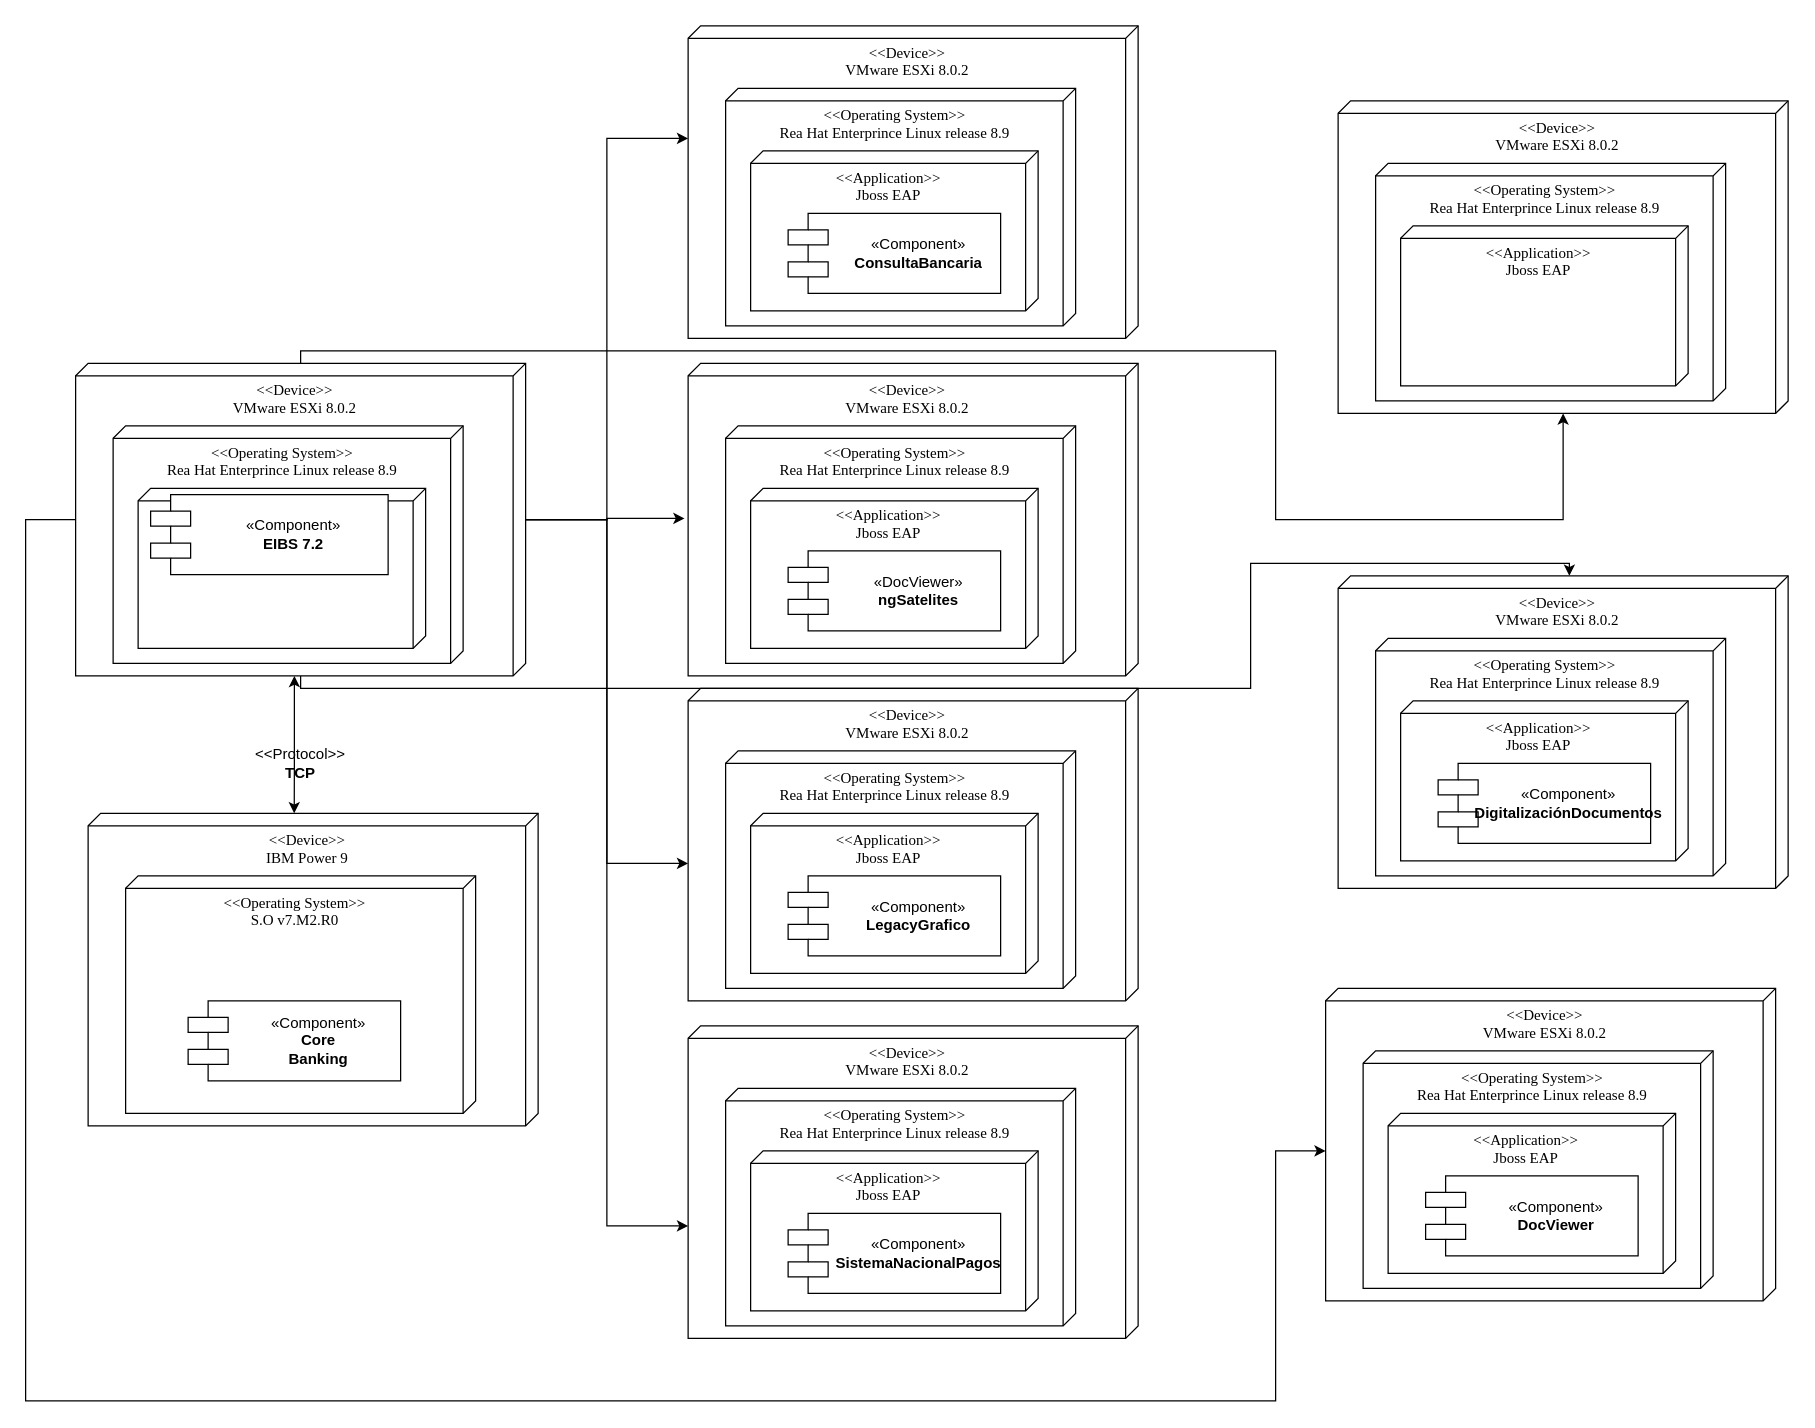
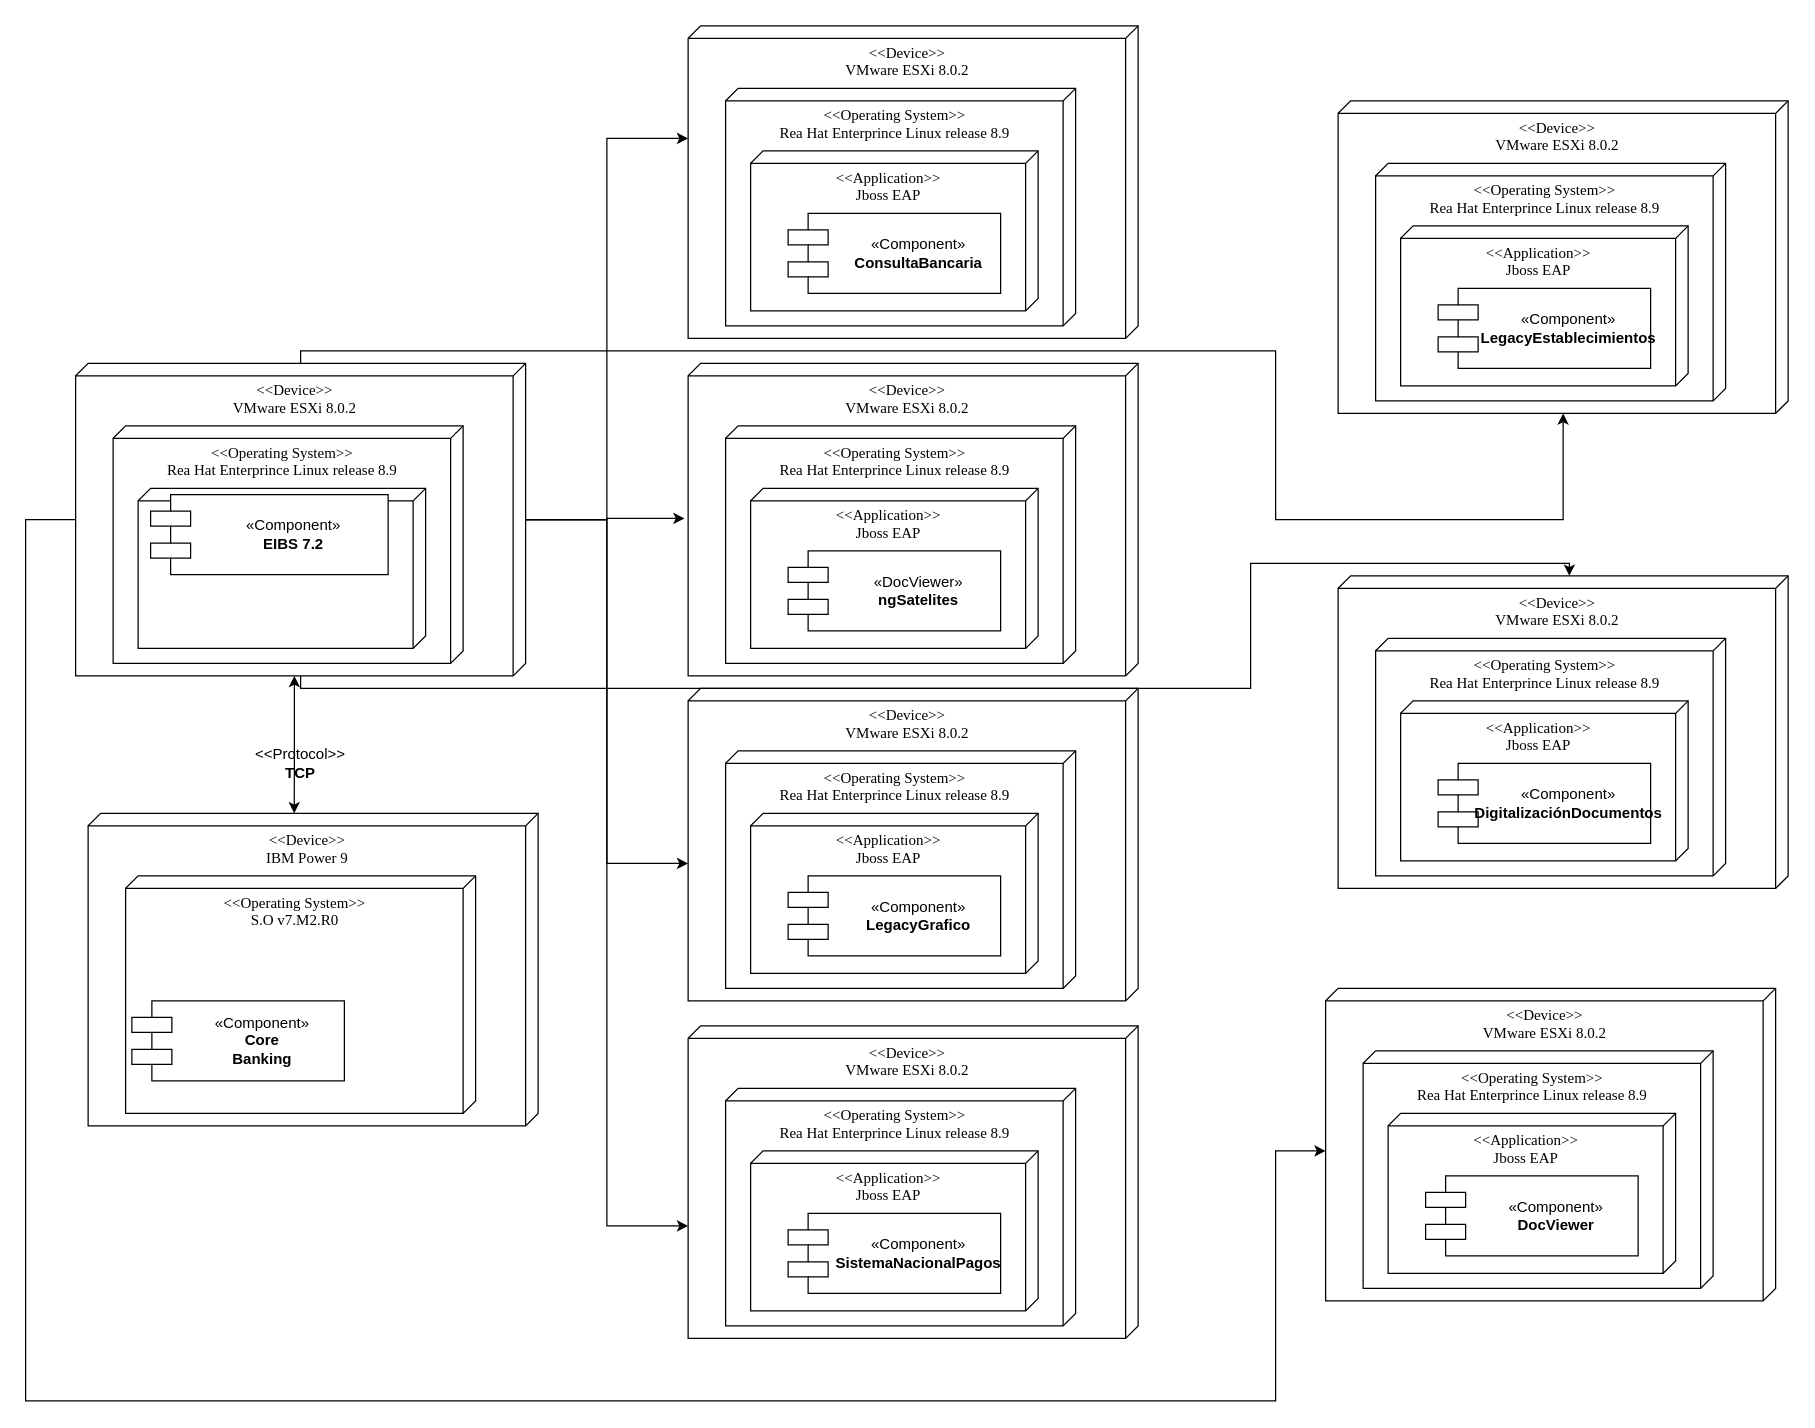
none -> (1544, 328)
(294, 1041) -> (238, 1041)
